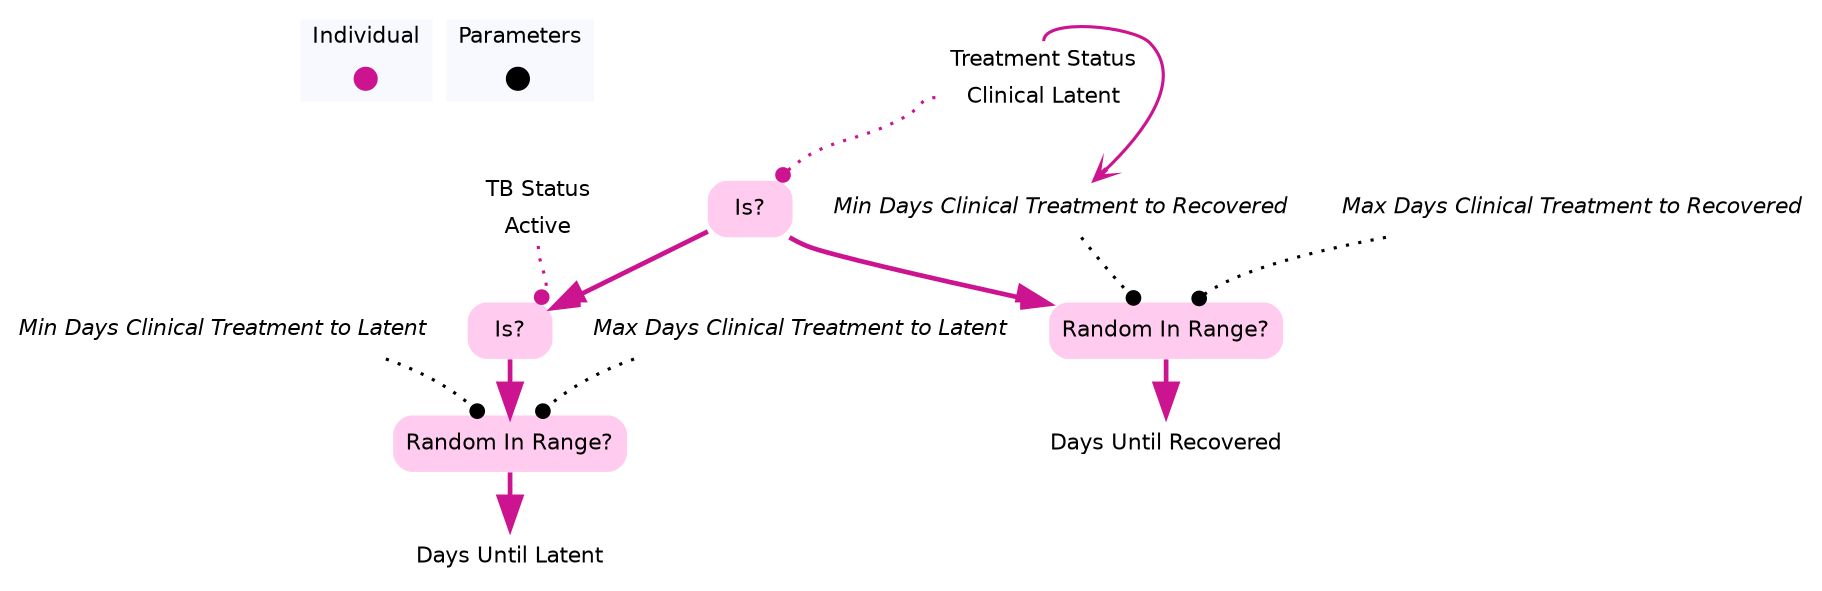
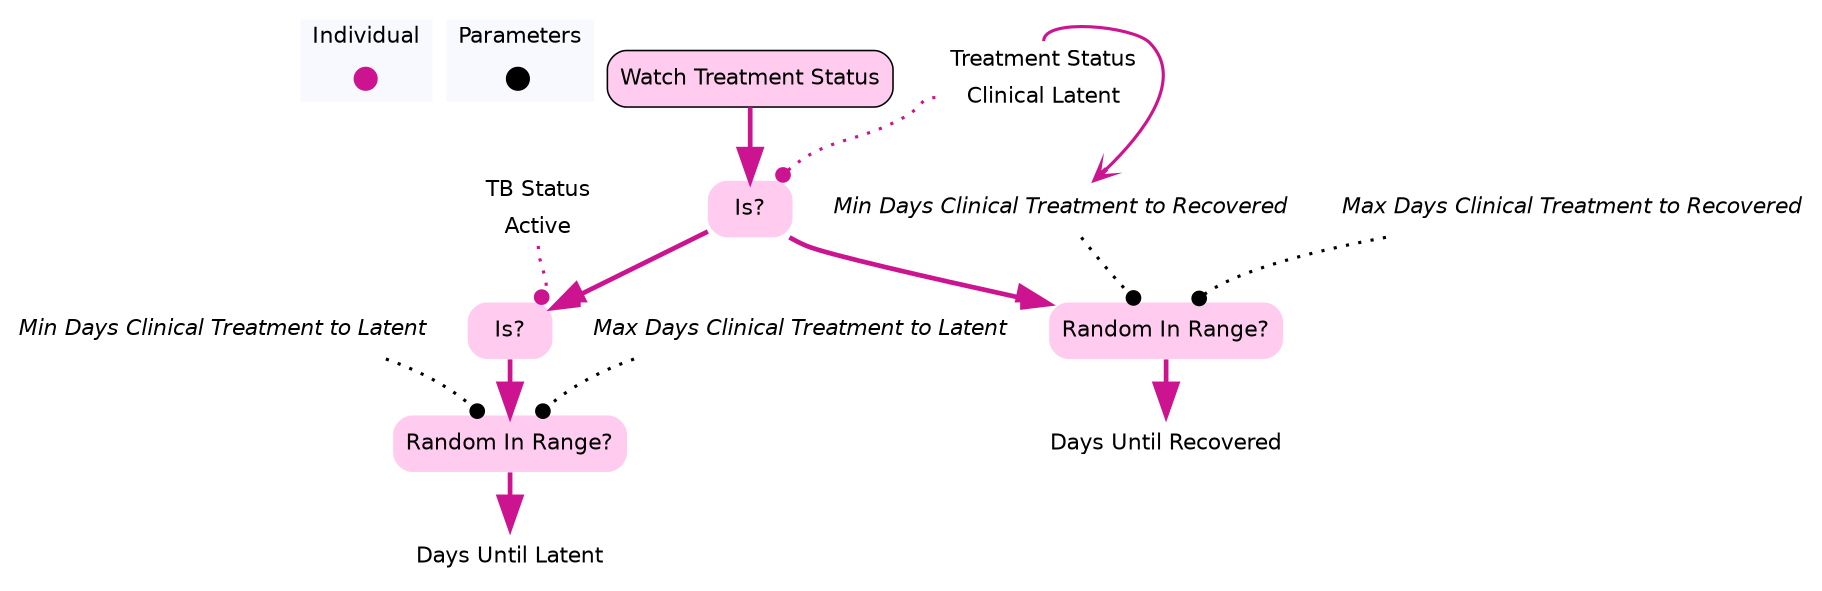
none -> (750, 79)
